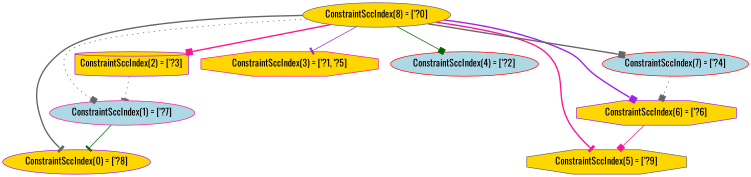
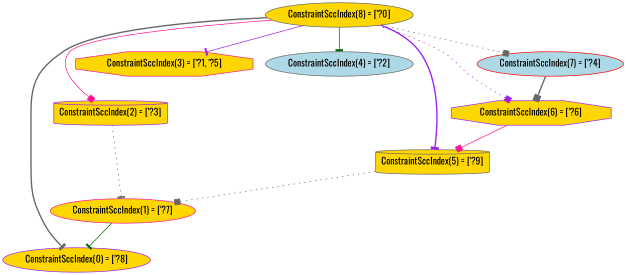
(158, 31) -> (278, 186)
(262, 38) -> (143, 33)
(418, 38) -> (339, 38)
(566, 46) -> (442, 39)
(563, 50) -> (445, 54)
(543, 51) -> (431, 74)
(465, 64) -> (339, 64)
(667, 85) -> (542, 85)
(122, 113) -> (123, 211)
(607, 162) -> (433, 162)
